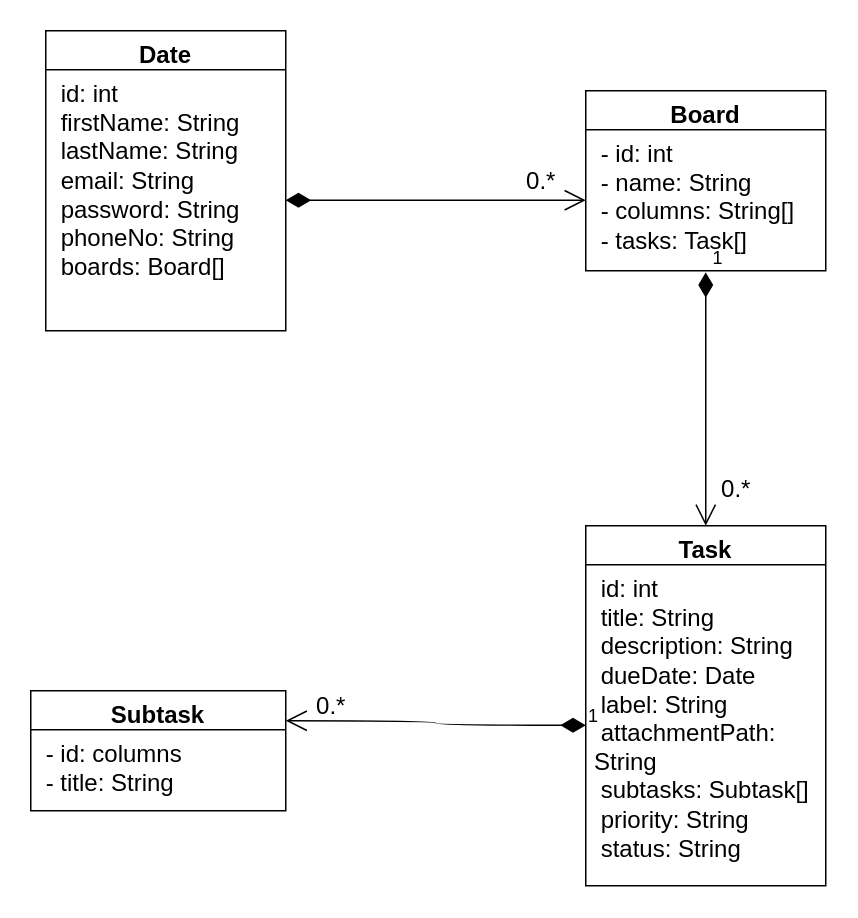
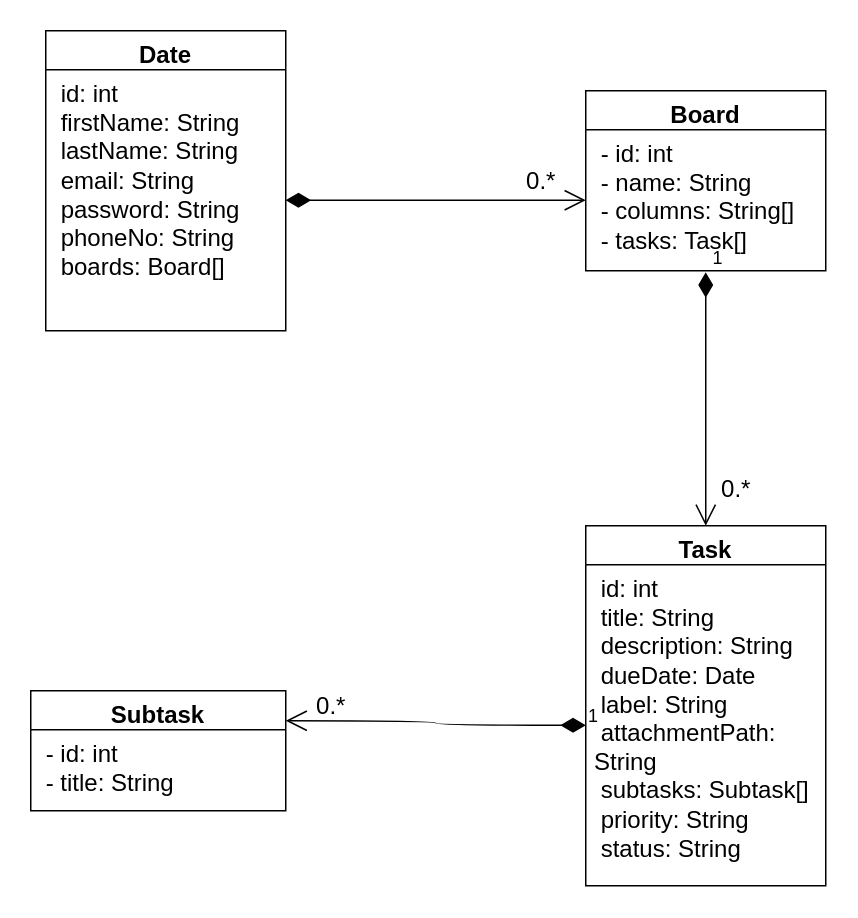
(122, 769) -> (122, 769)
